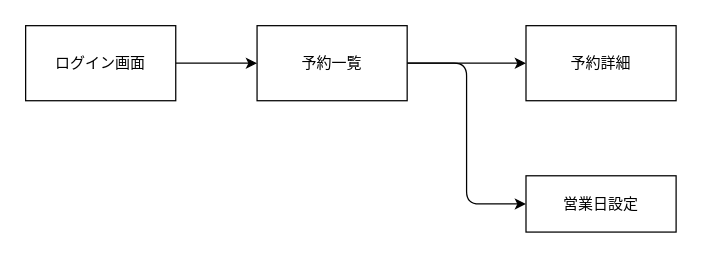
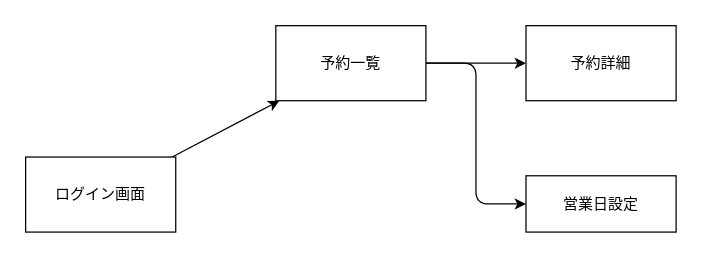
(101, 63) -> (101, 194)
(332, 63) -> (351, 63)
